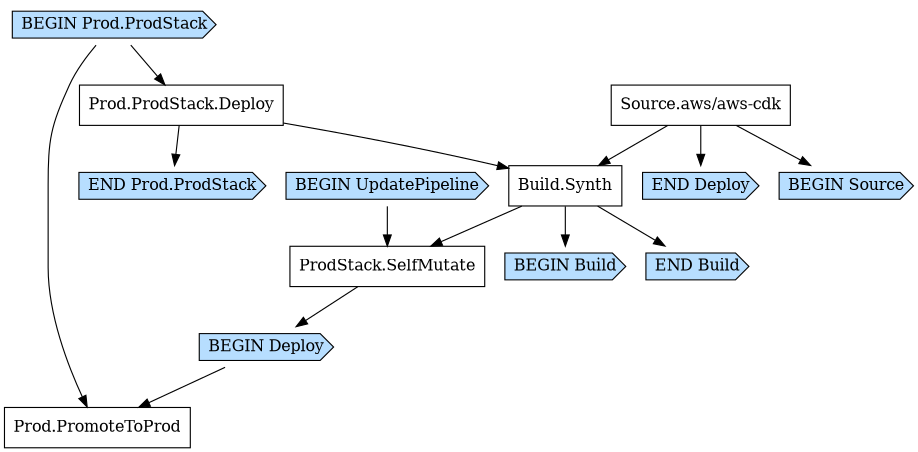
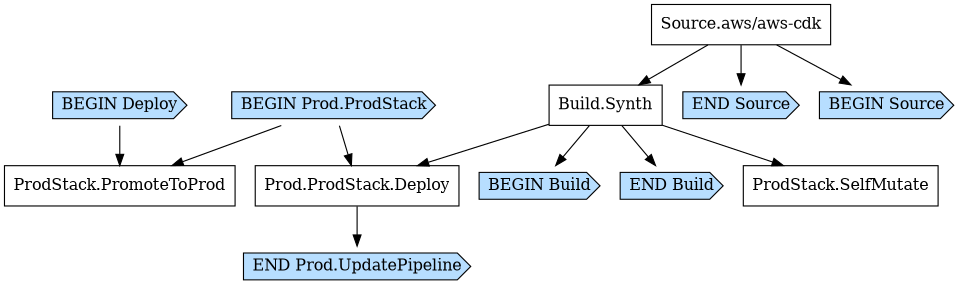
(391, 143) -> (489, 143)
(172, 186) -> (357, 266)
(387, 186) -> none
(701, 186) -> (741, 105)
(332, 304) -> none
(97, 428) -> (120, 186)
